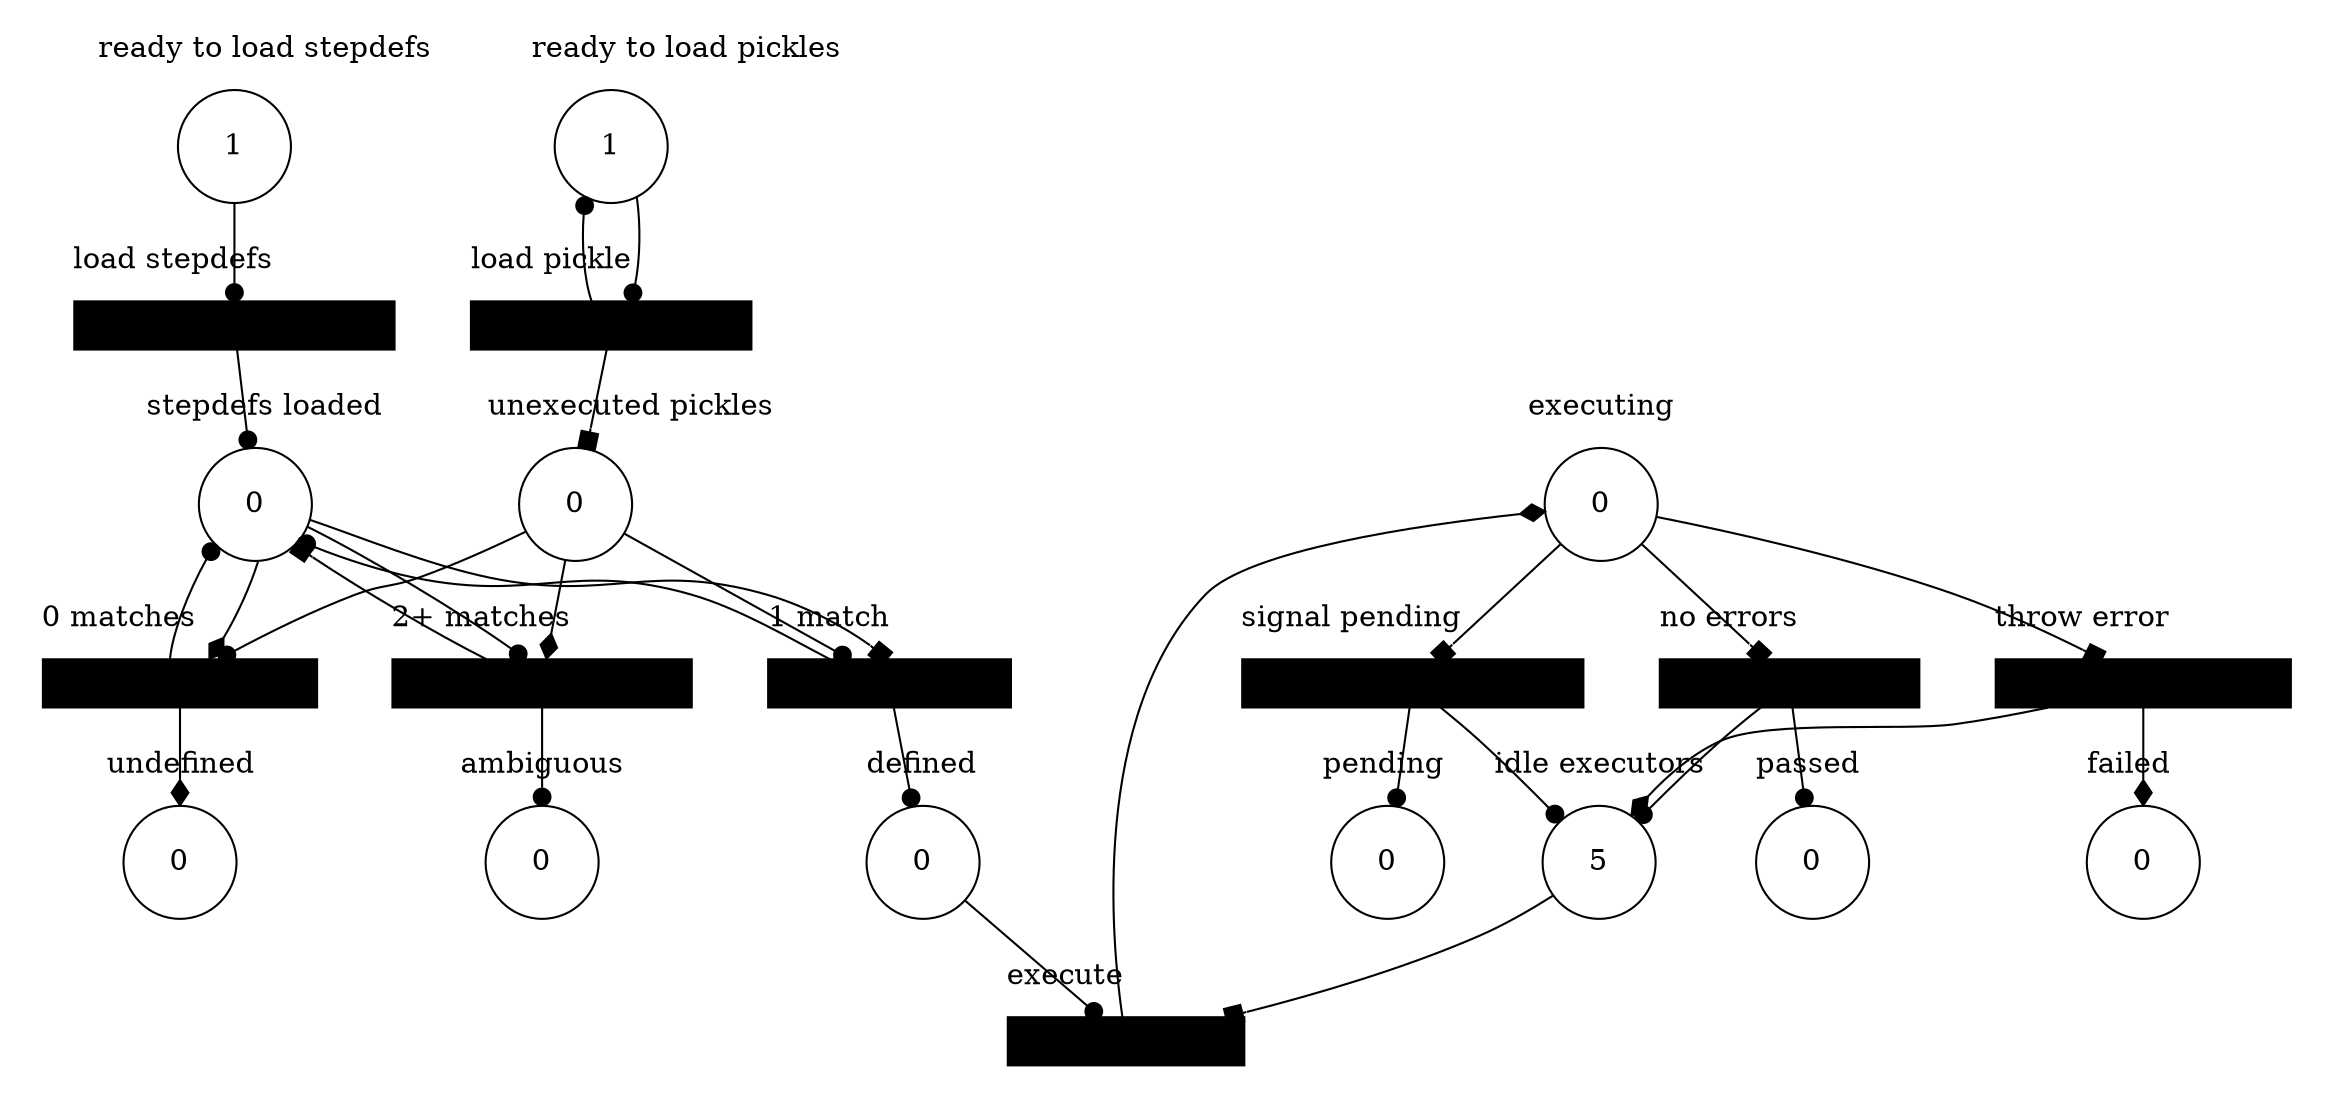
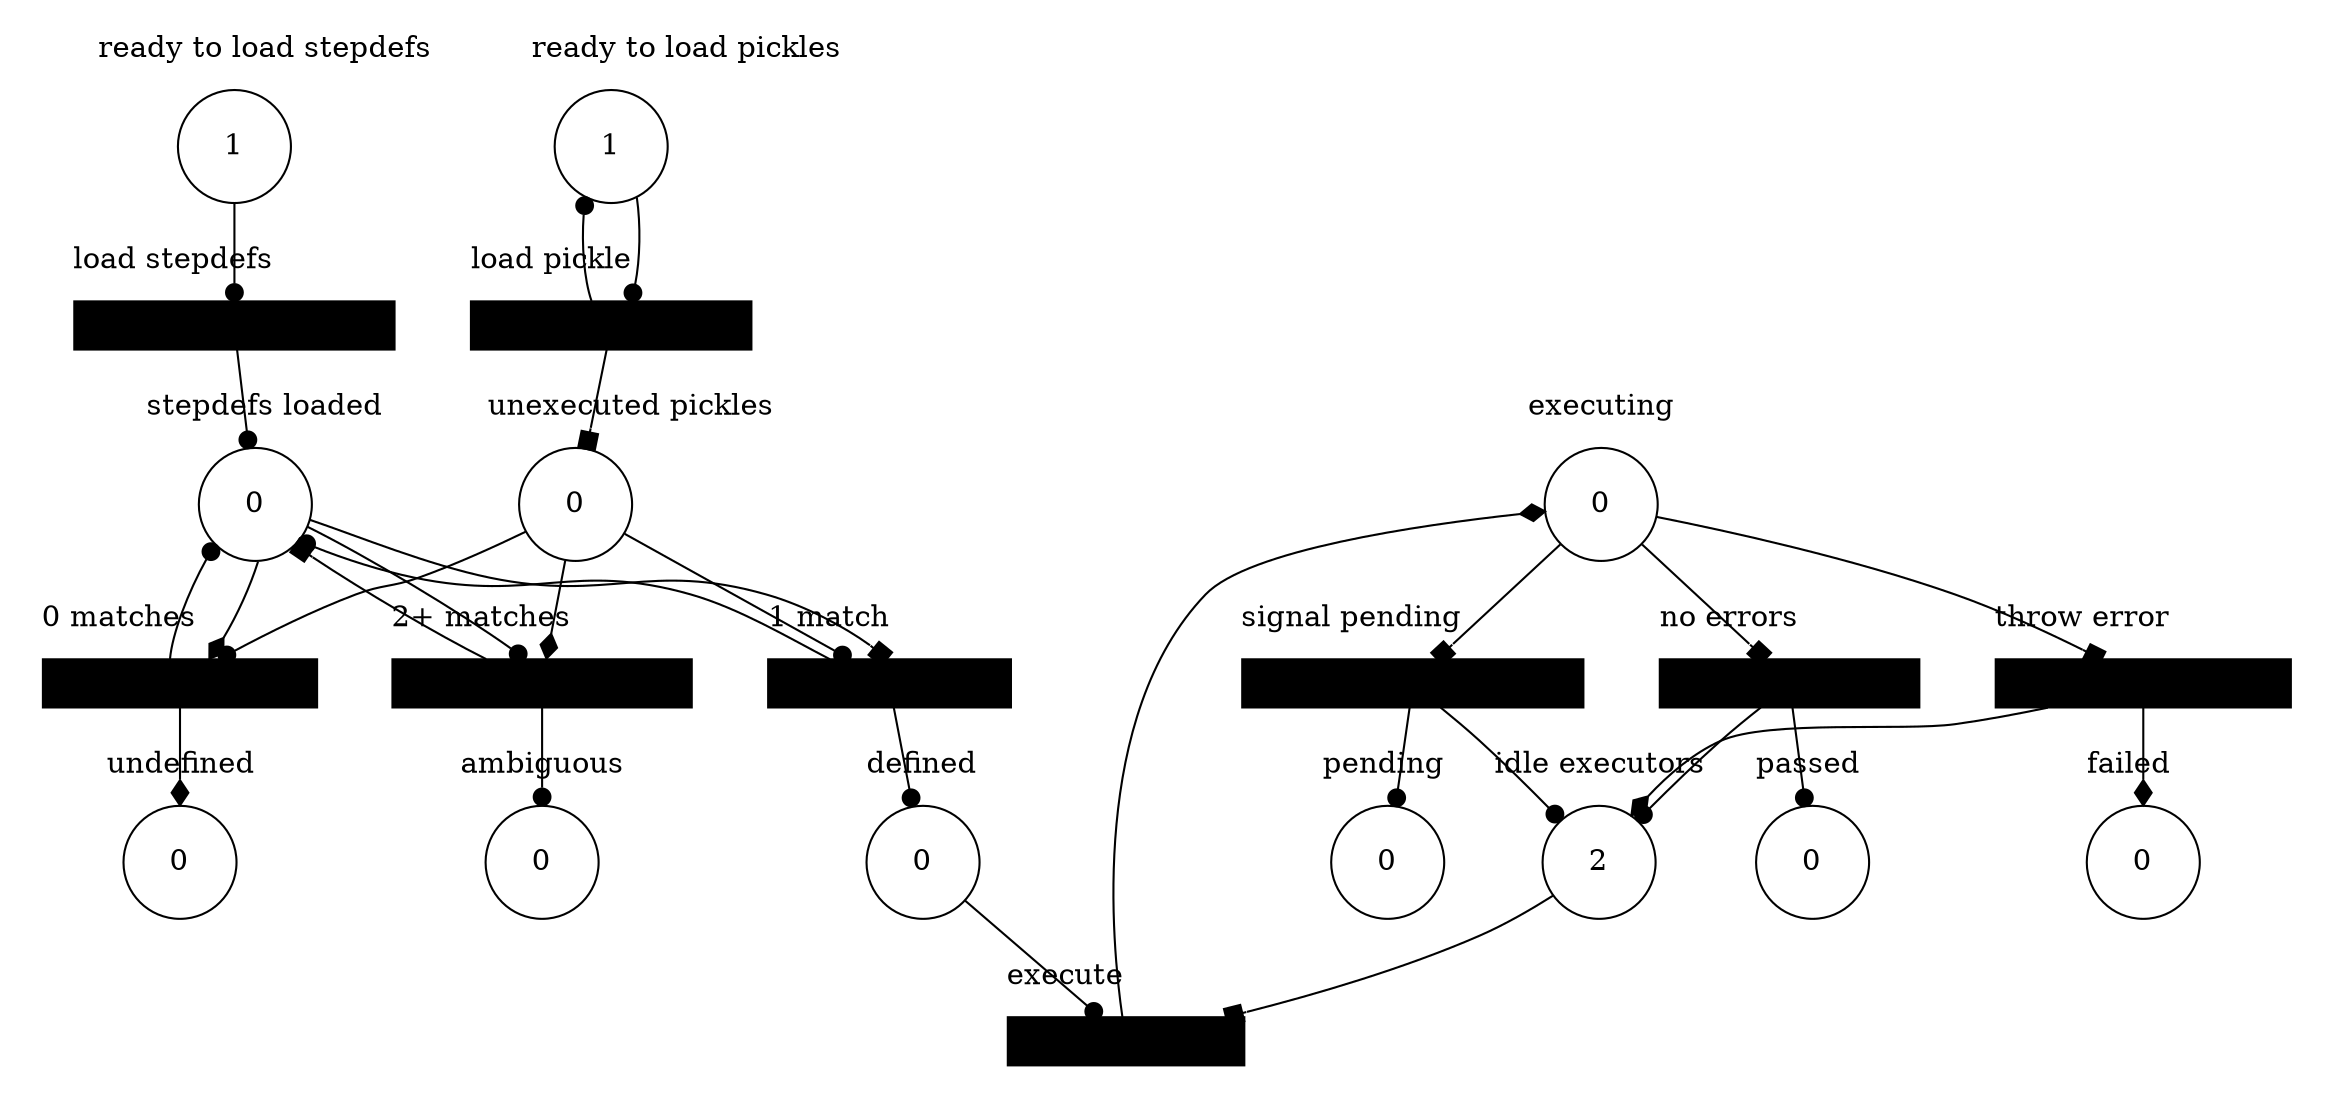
(1599, 862) -> (1599, 862)
